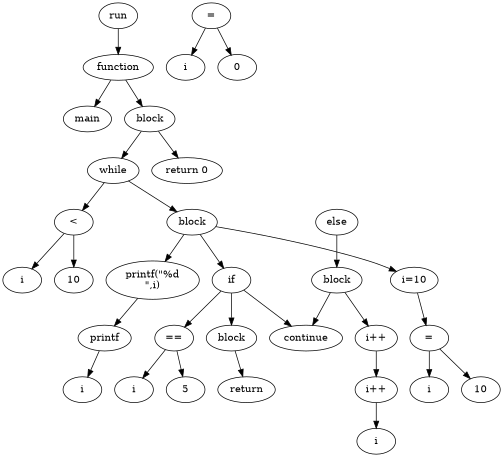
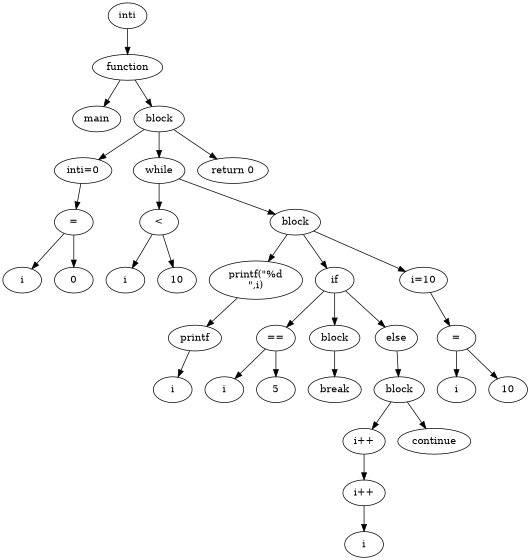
(118, 16) -> (128, 16)
none -> (83, 171)
(265, 306) -> (363, 307)
(247, 390) -> (335, 390)
